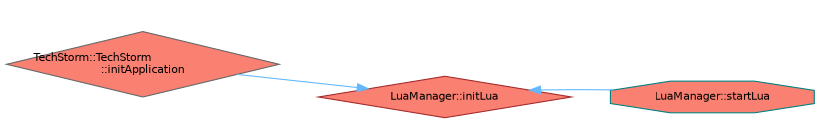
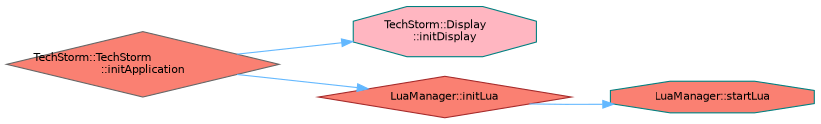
none -> (445, 32)
(577, 90) -> (566, 104)
